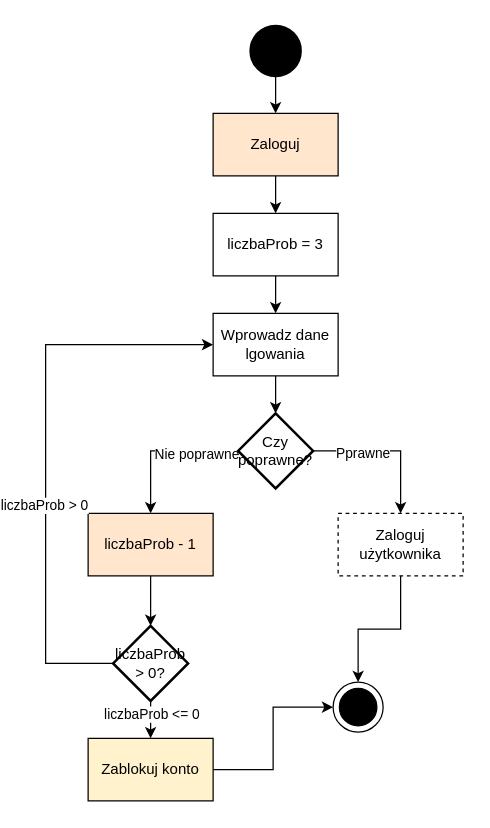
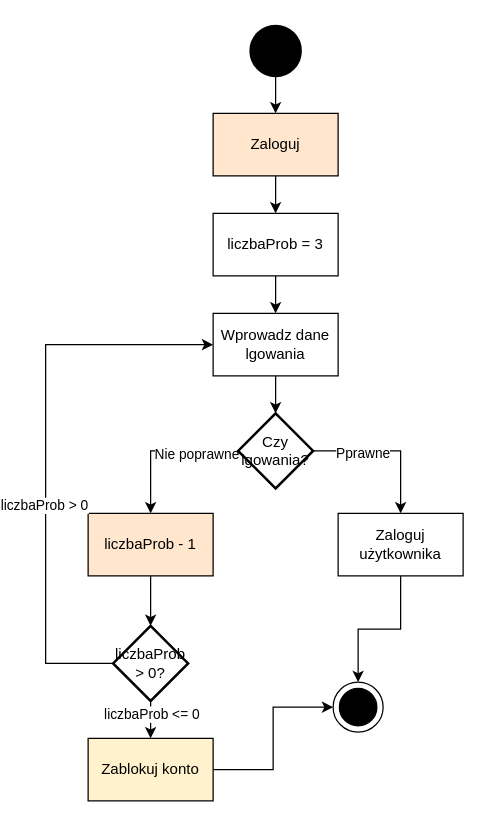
(276, 451) -> (276, 451)
(401, 544) -> (401, 544)
